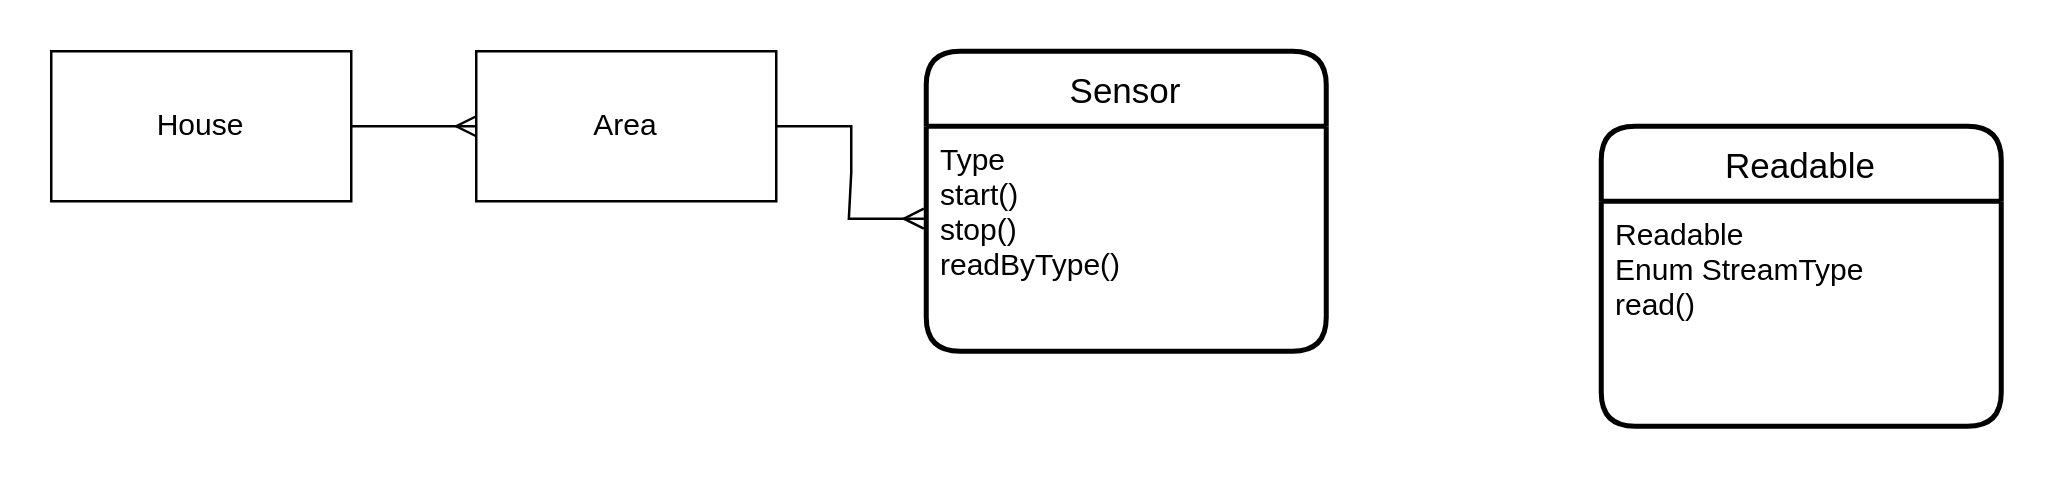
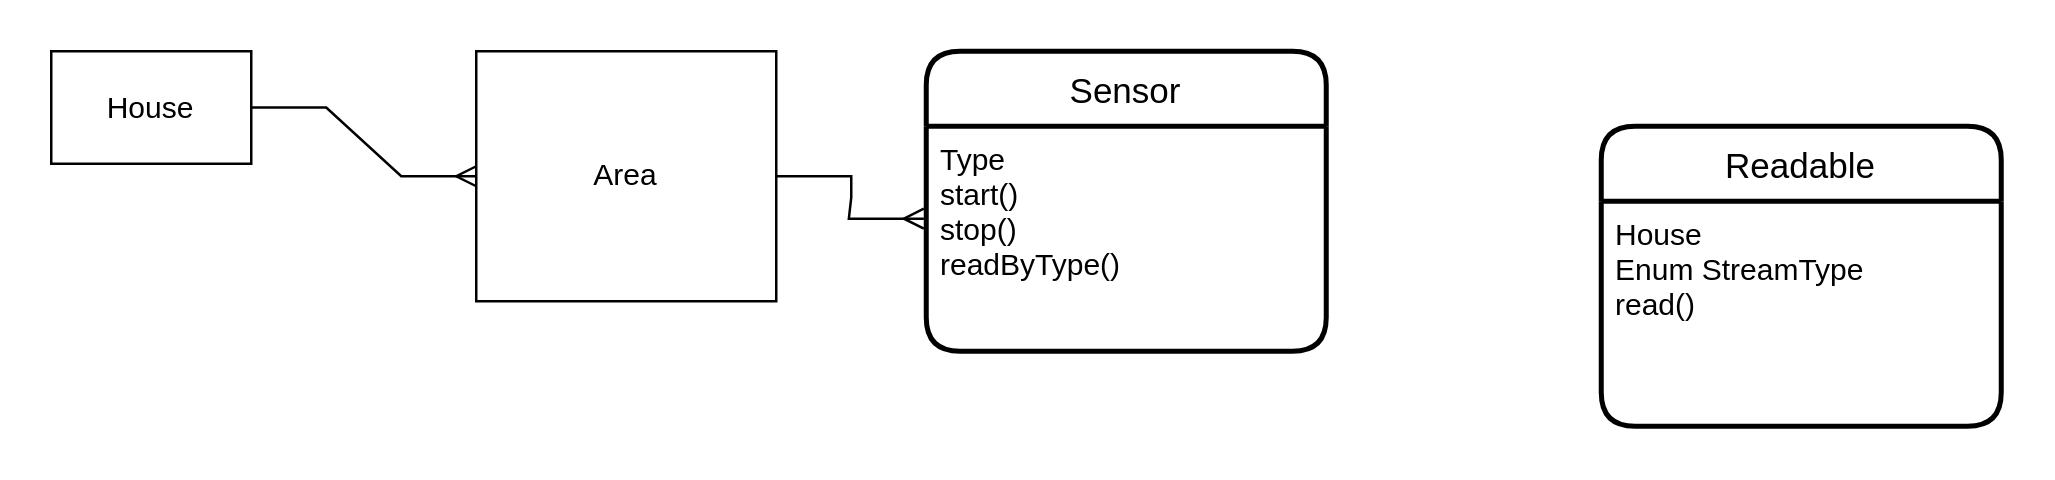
(201, 126) -> (151, 108)
(626, 126) -> (626, 176)
(1678, 235) -> (1657, 235)
